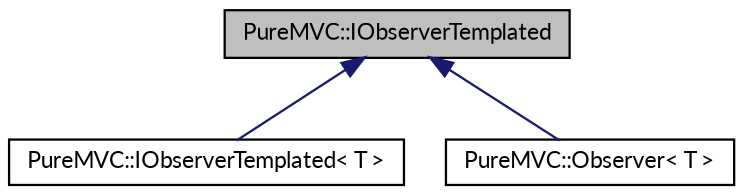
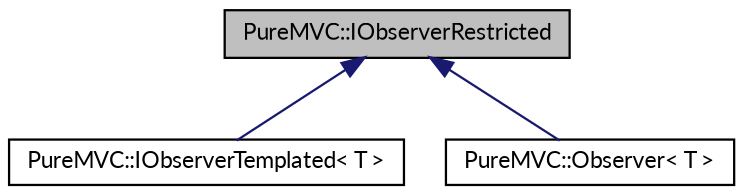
(397, 34) -> (397, 34)
